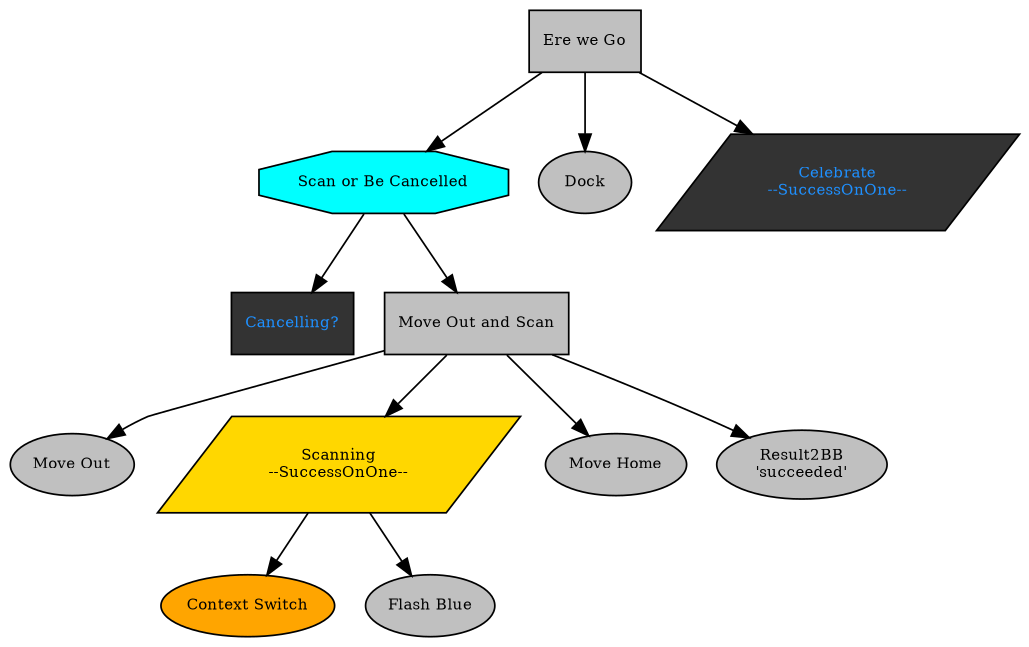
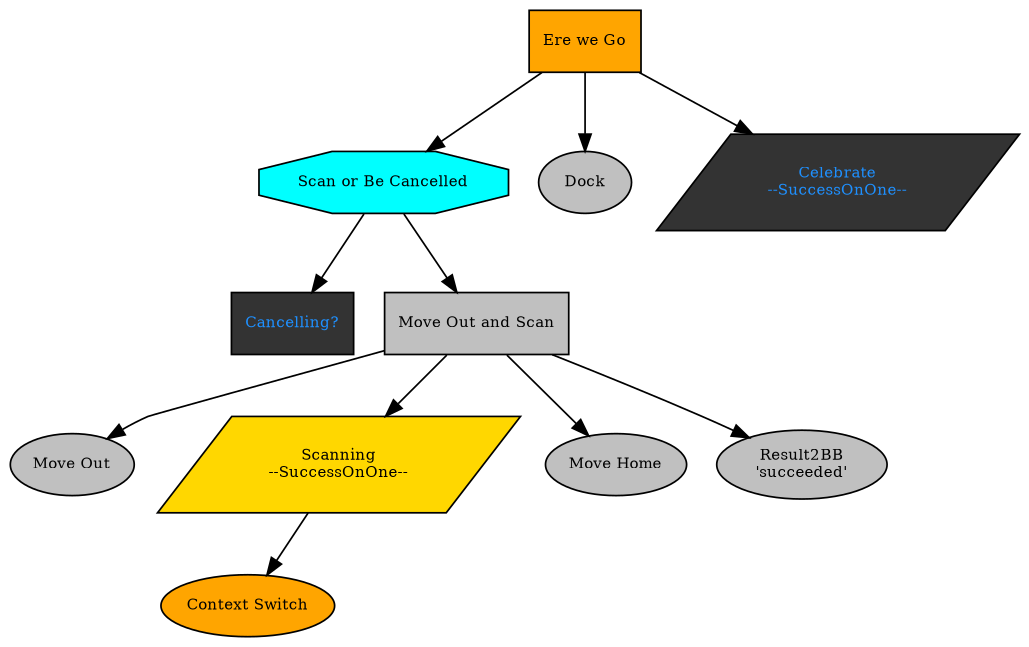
(585, 41) -> (585, 41)
(430, 606) -> none
